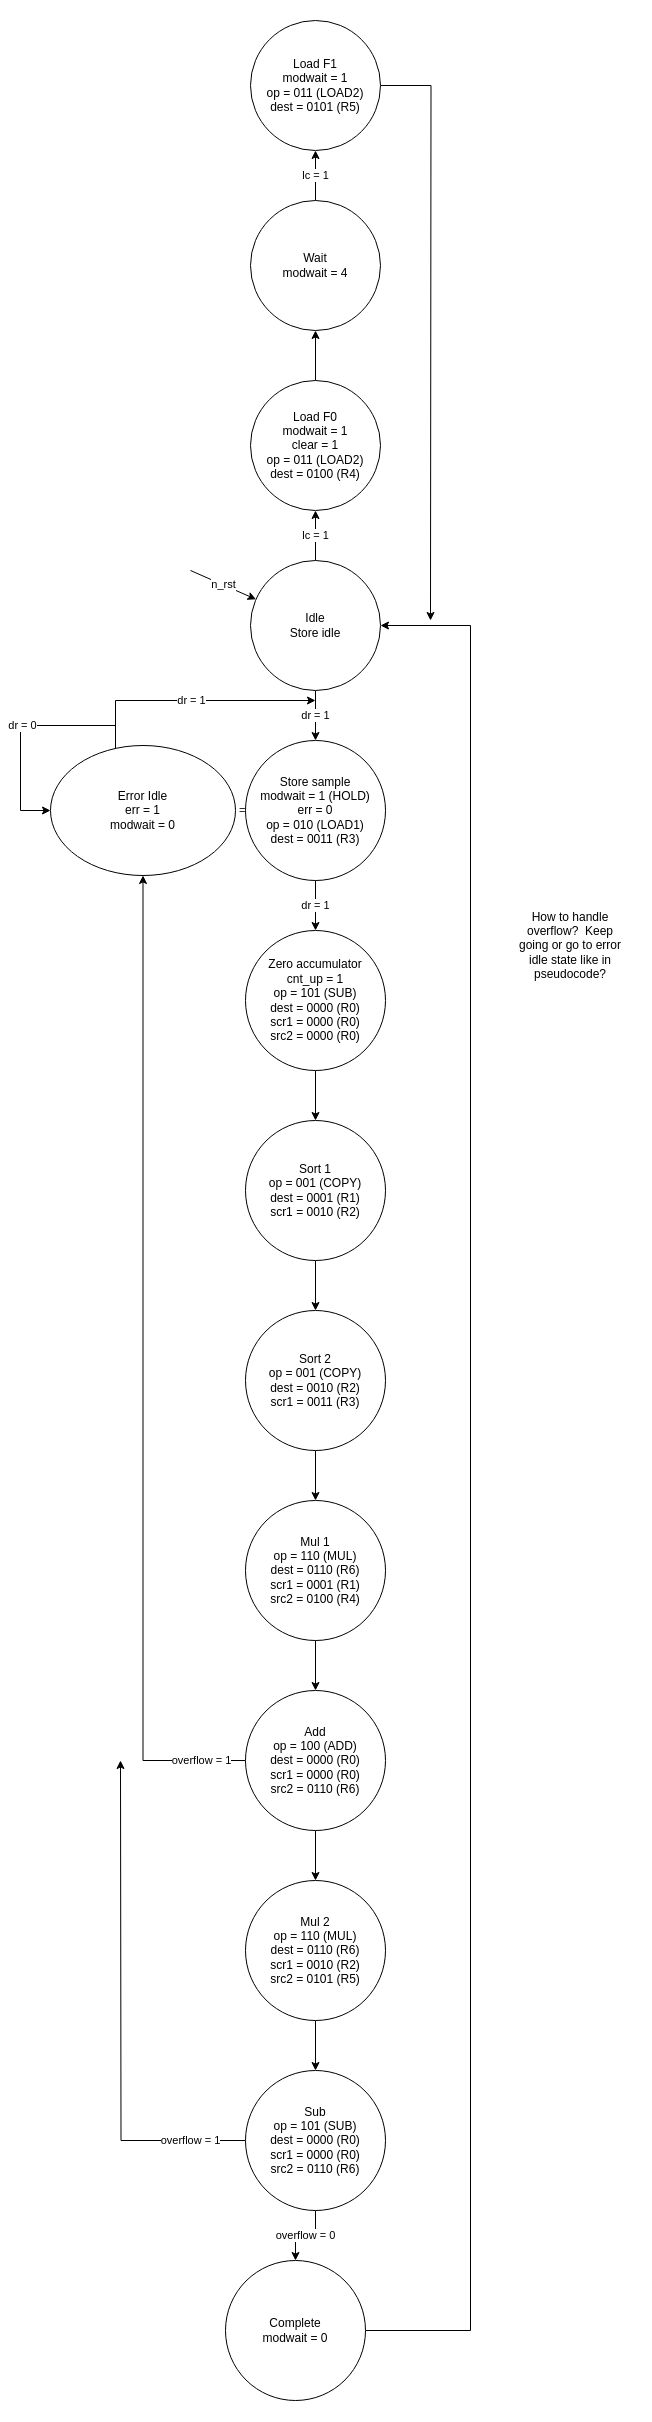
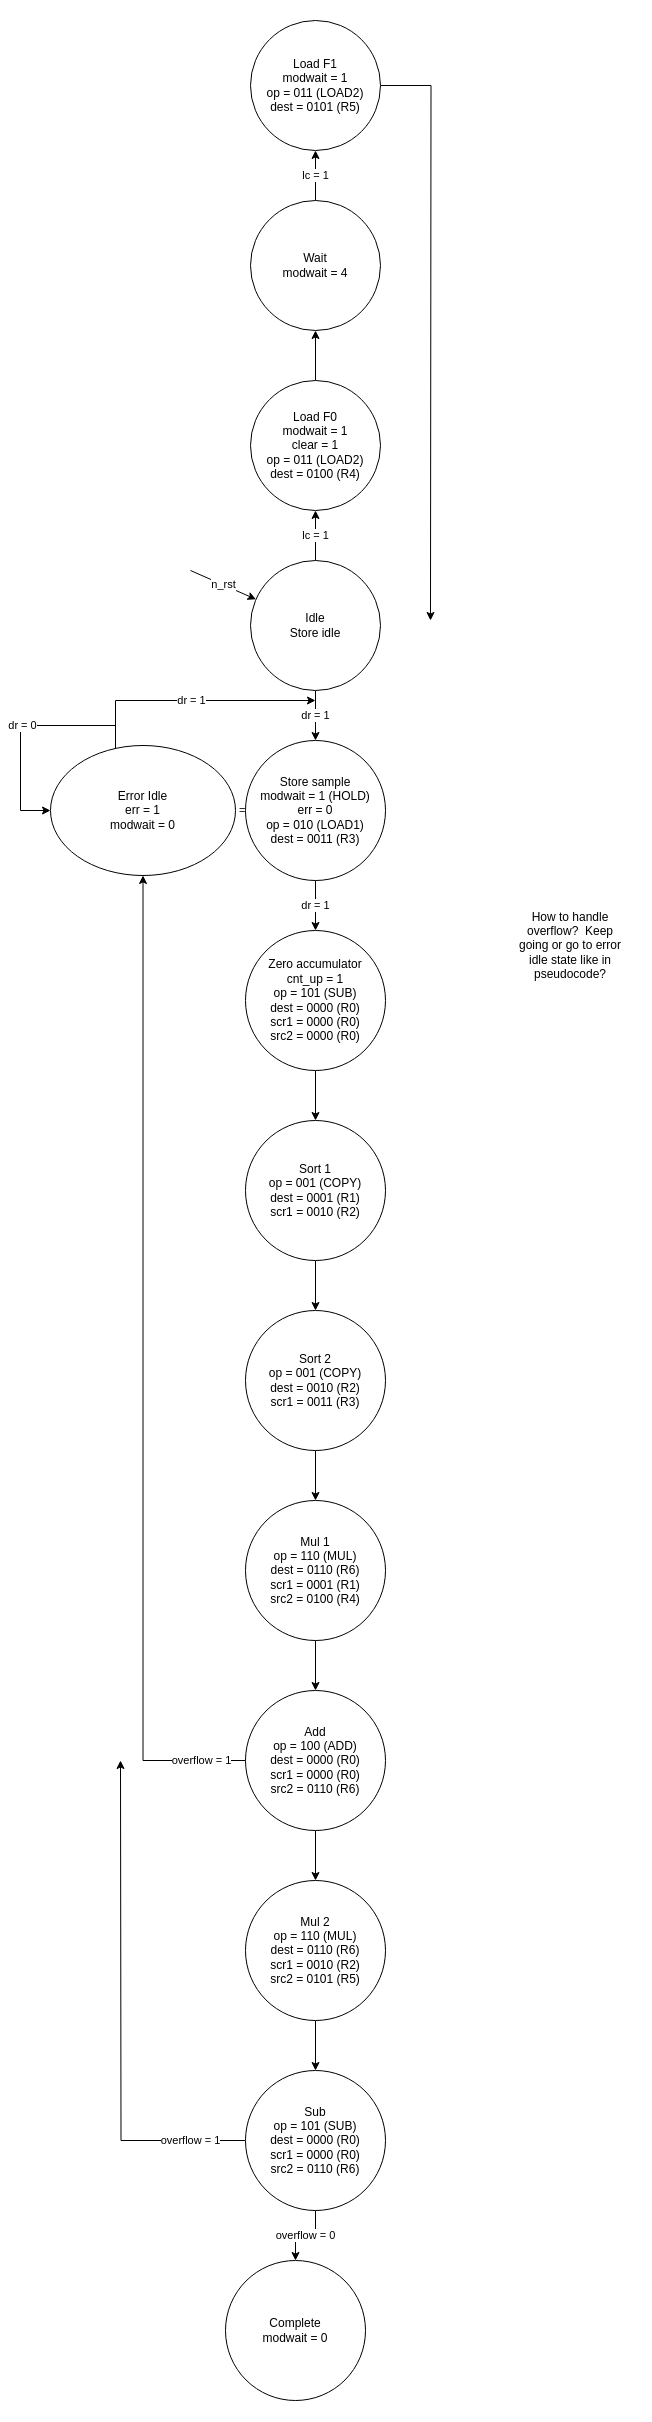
(471, 1490) -> none
